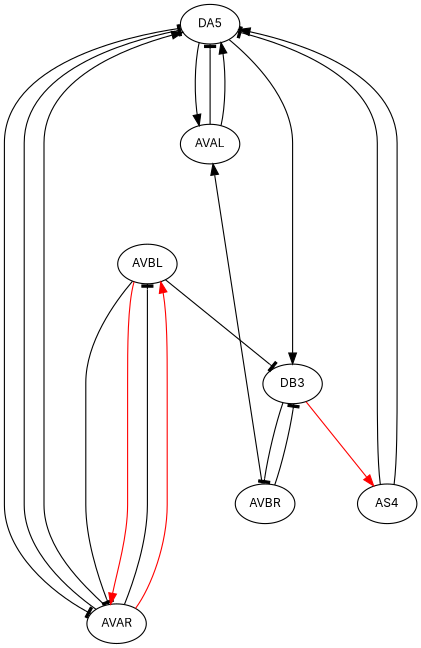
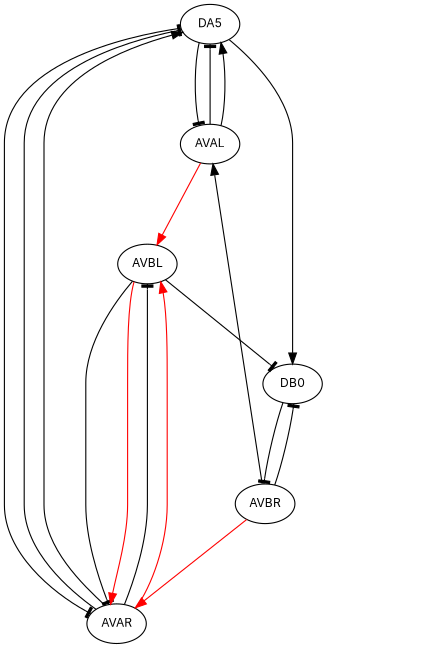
(195, 81) -> (195, 81)
none -> (181, 199)
(293, 384) -> (293, 384)
(387, 504) -> none
none -> (195, 560)
